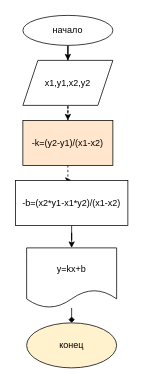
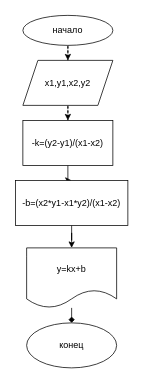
(68, 47) -> (68, 47)
(68, 143) -> (68, 143)
(68, 172) -> (68, 172)
(72, 345) -> (72, 345)
